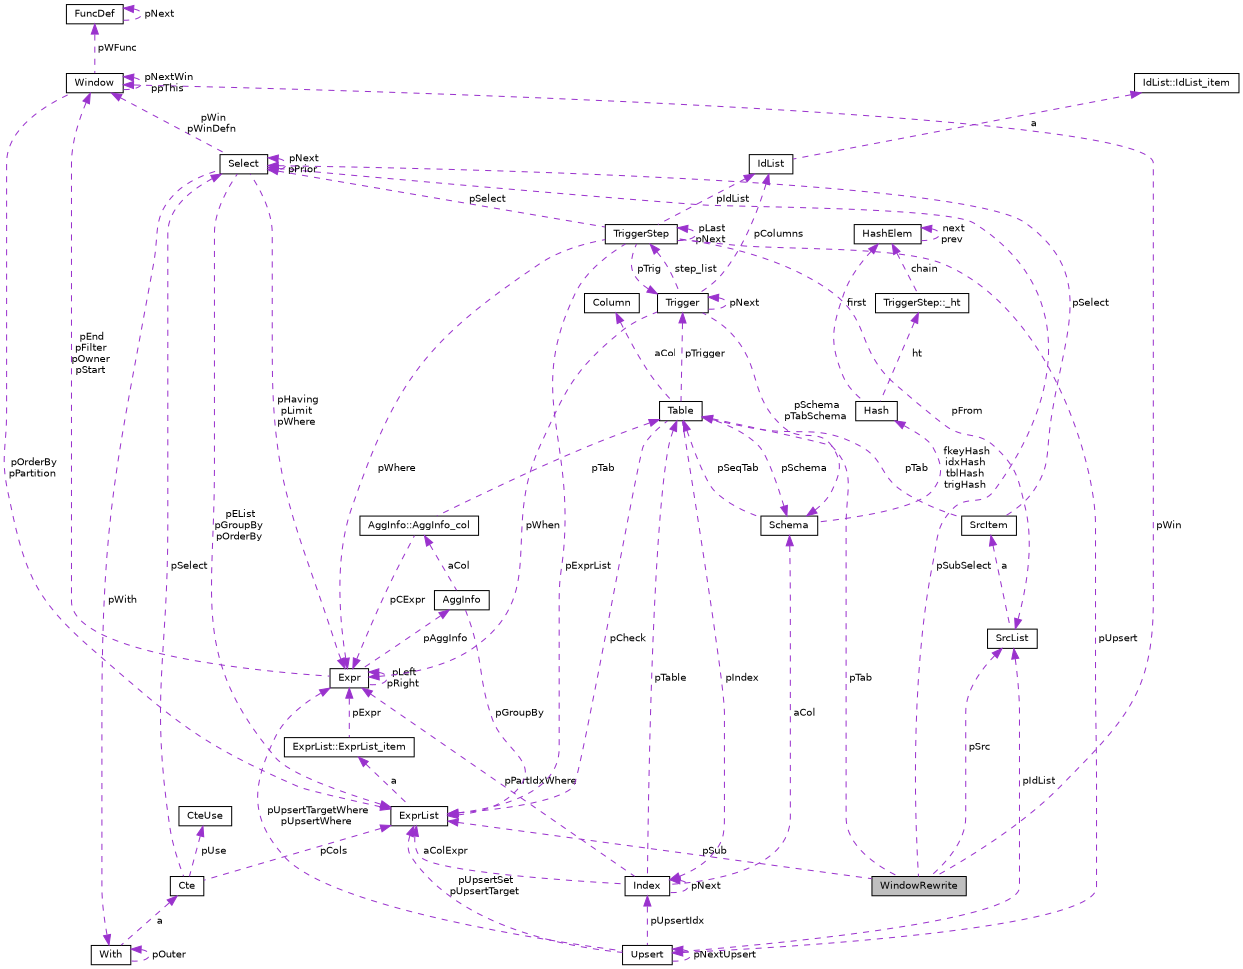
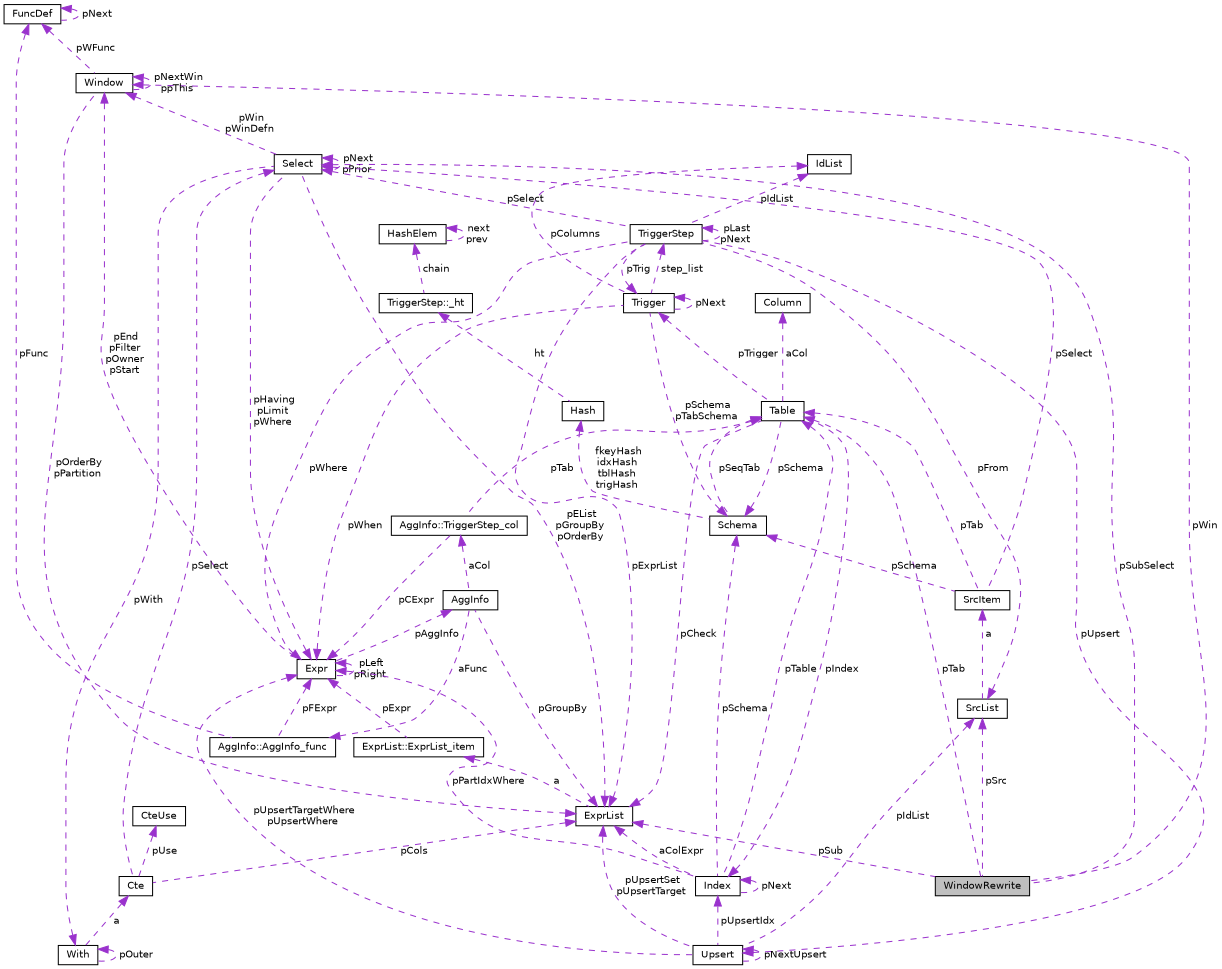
(1187, 83) -> none
(835, 326) -> none
(419, 526) -> (459, 526)
none -> (865, 565)
(803, 713) -> (744, 709)
none -> (273, 747)
